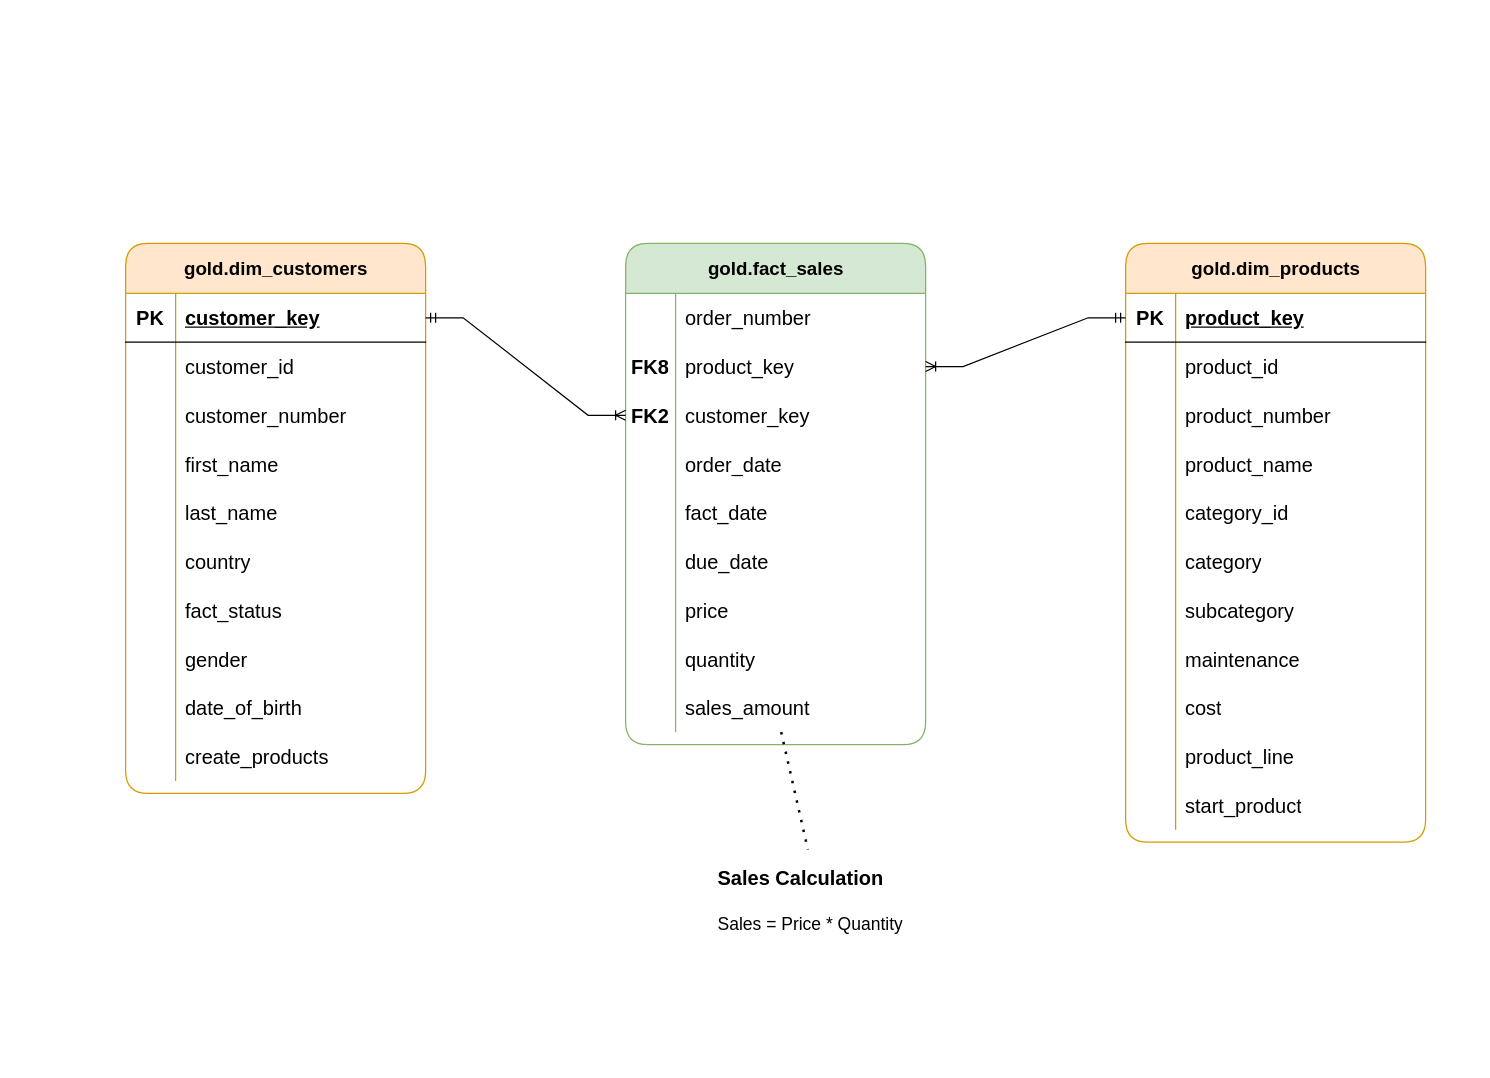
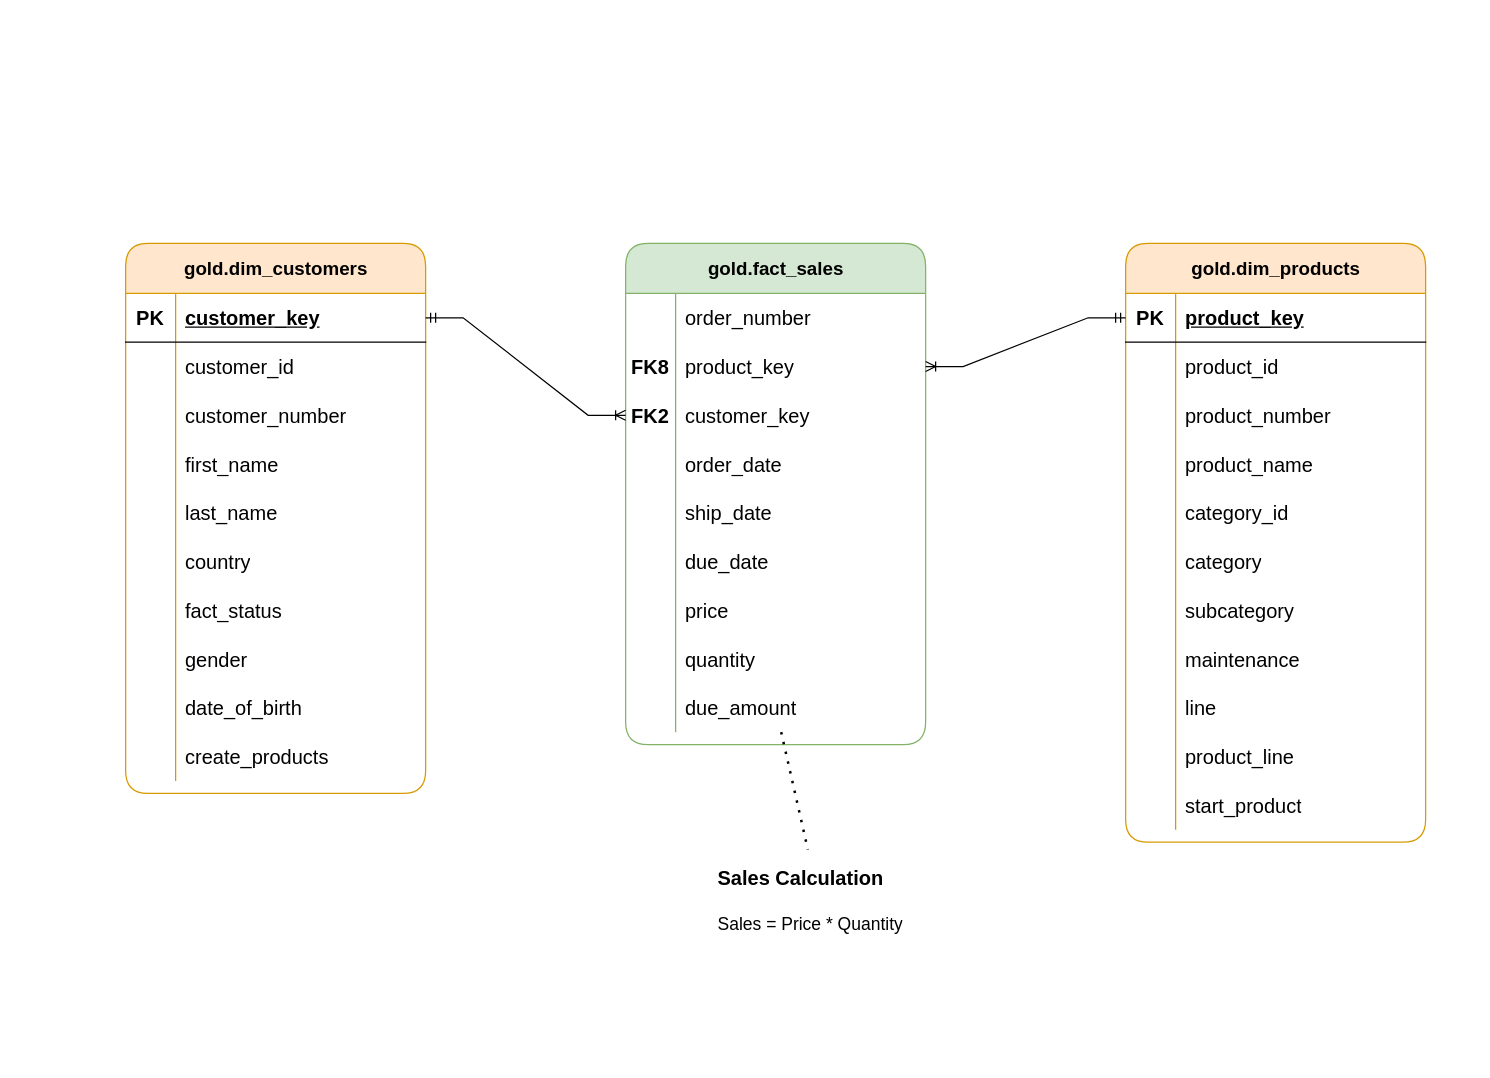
(736, 513) -> (733, 513)
(750, 708) -> (742, 708)
(1208, 708) -> (1203, 708)
